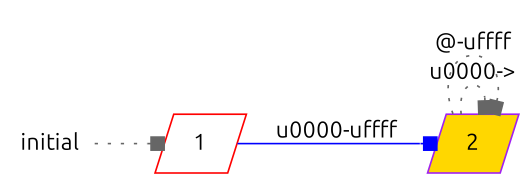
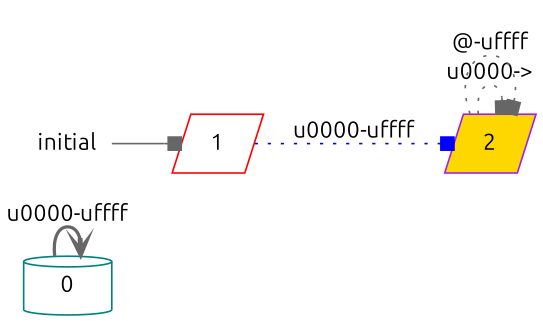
(121, 144) -> (138, 144)
(329, 144) -> (346, 144)
none -> (68, 286)
